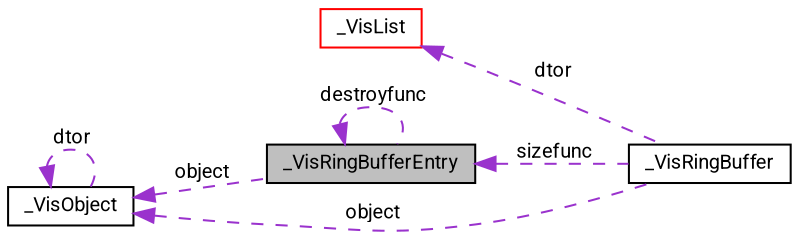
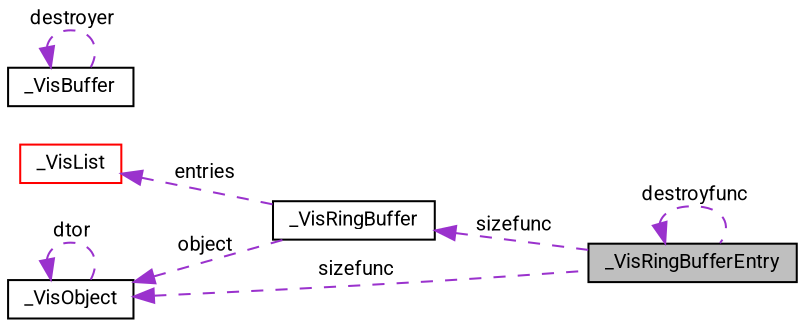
(552, 72) -> (203, 173)
none -> (71, 87)
(562, 164) -> (522, 242)
(200, 173) -> (354, 270)
